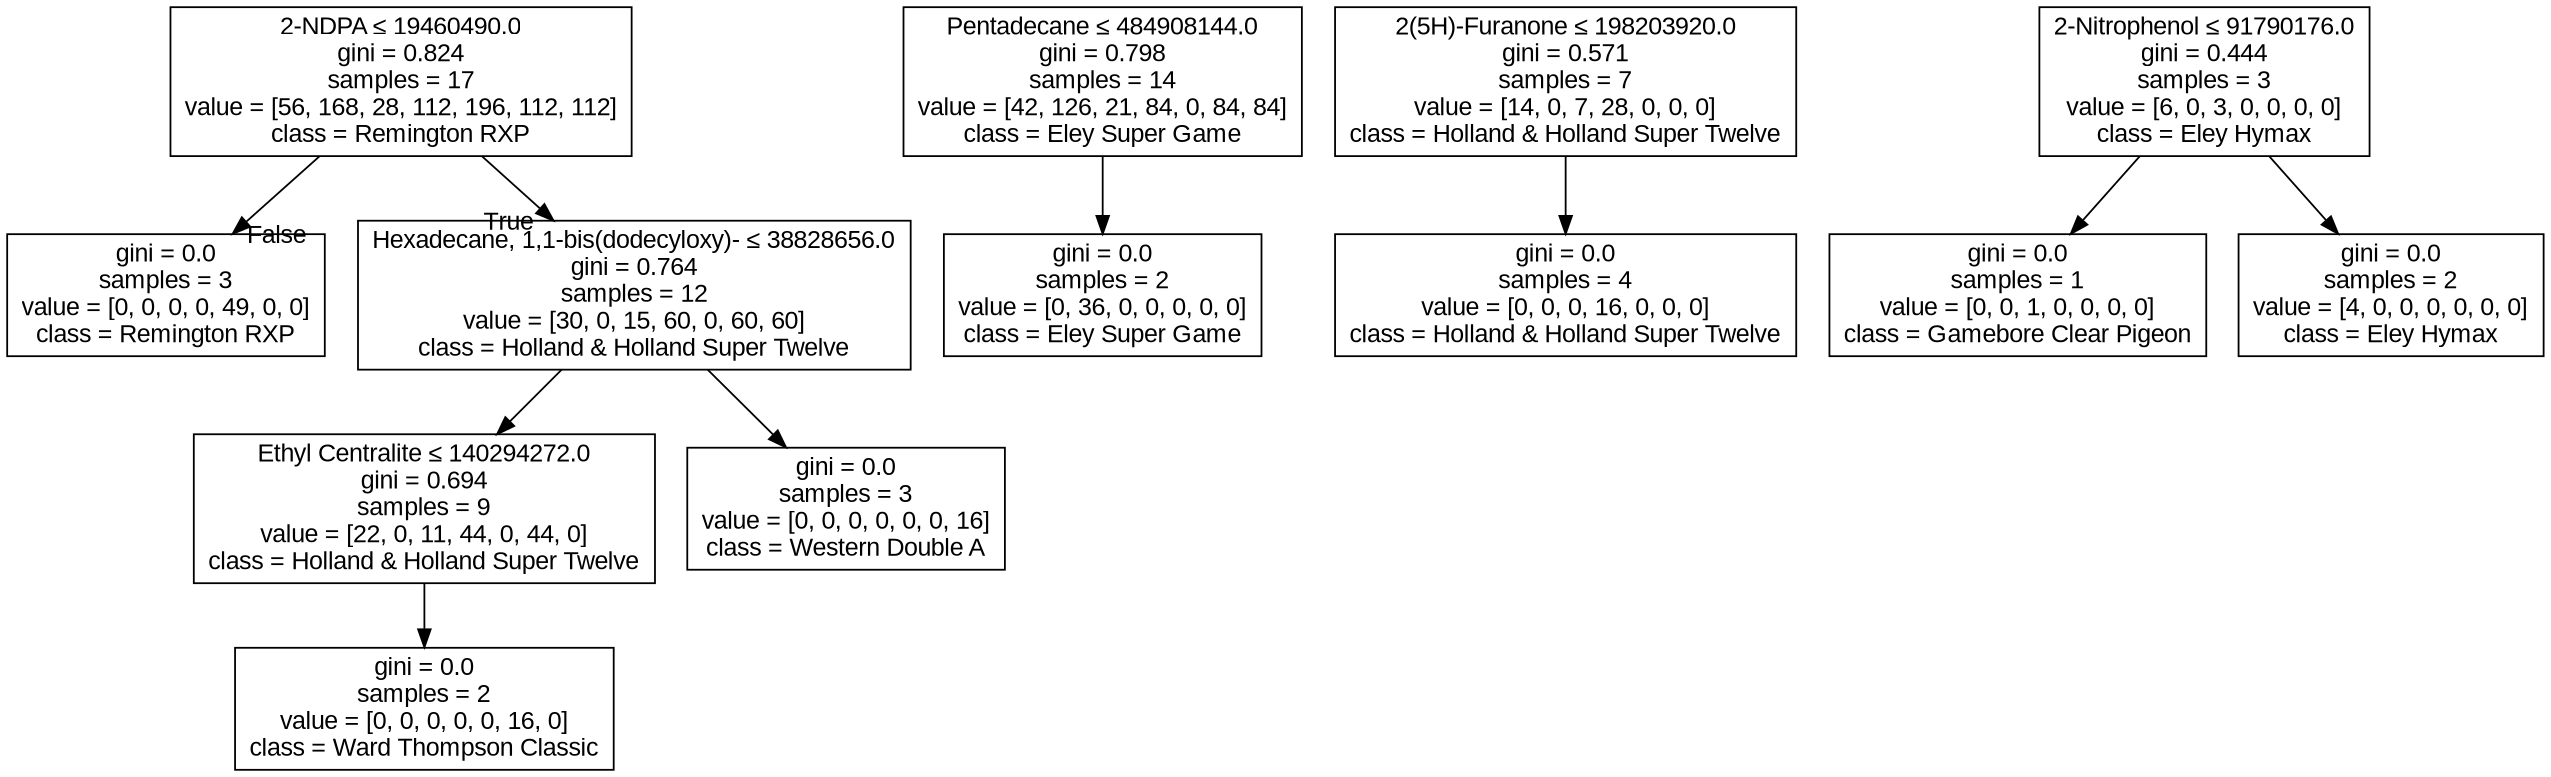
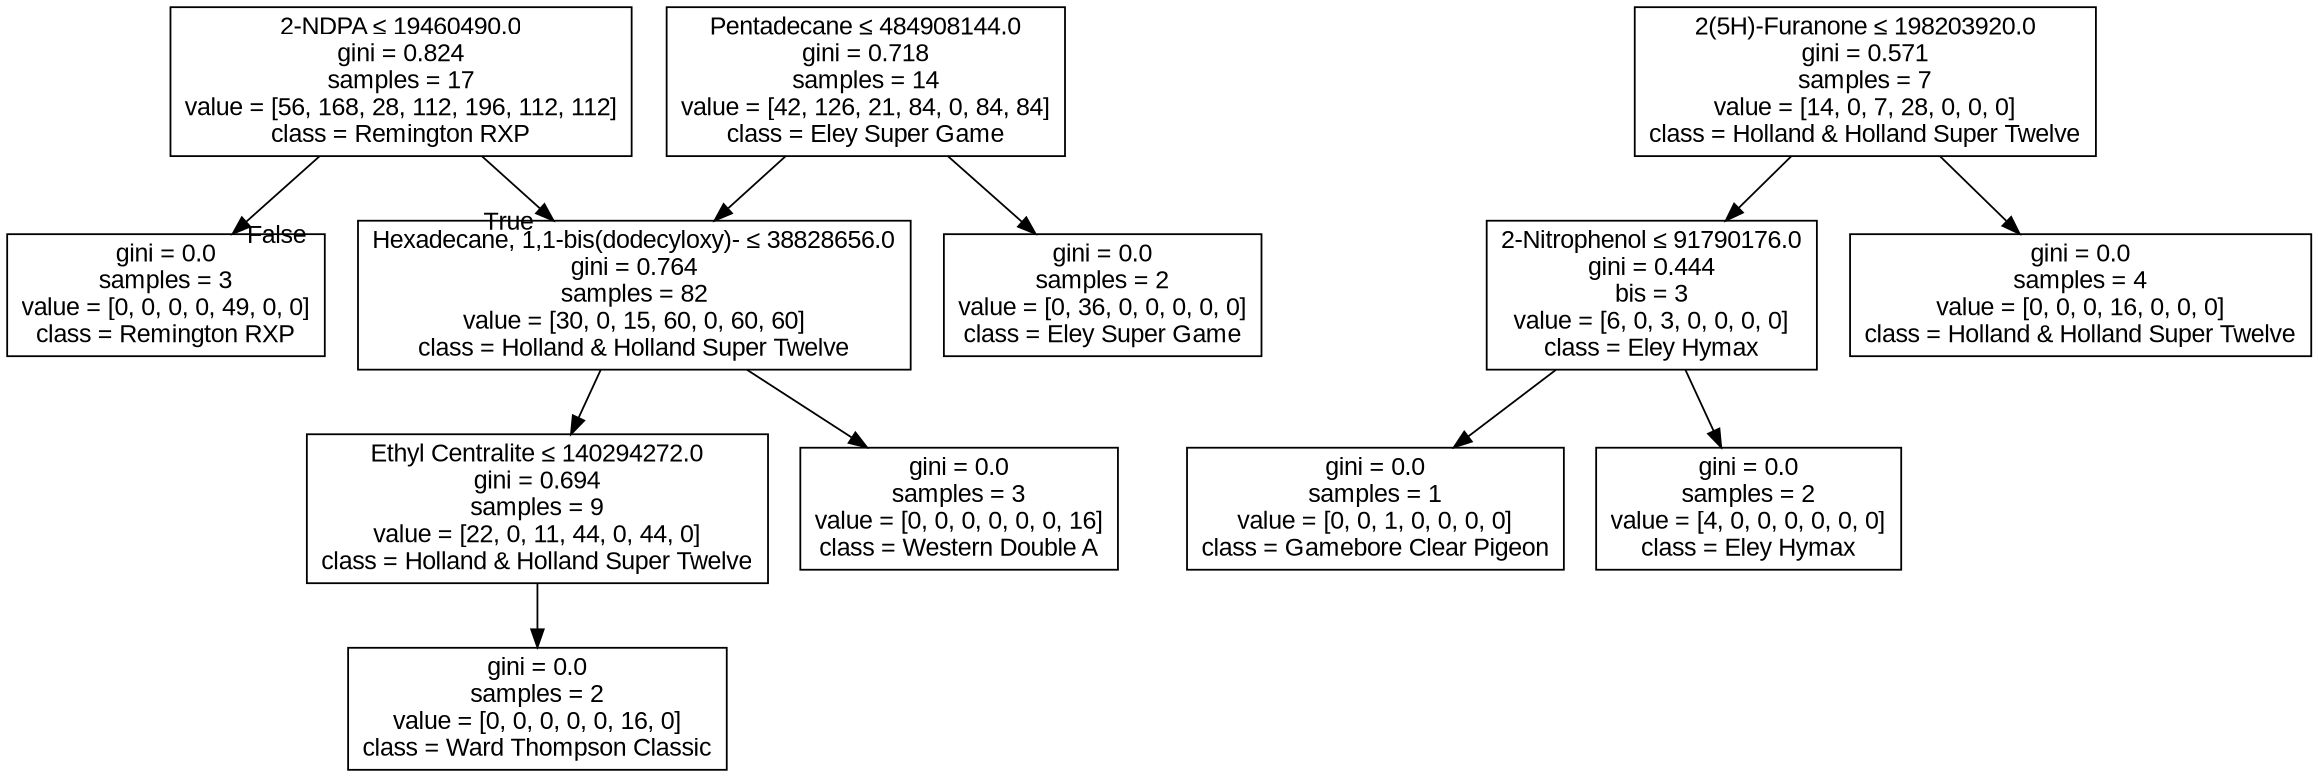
(1103, 54) -> (866, 54)
(2204, 81) -> (1652, 294)
none -> (757, 182)
none -> (1765, 182)
(634, 294) -> (634, 294)
